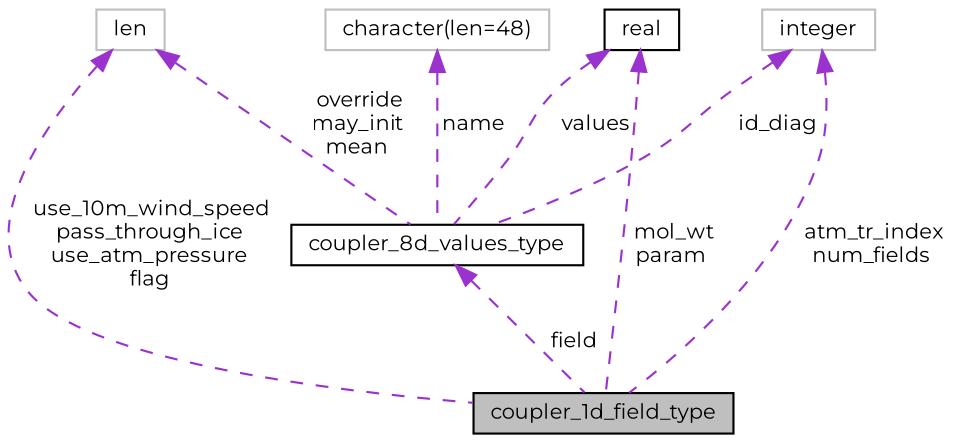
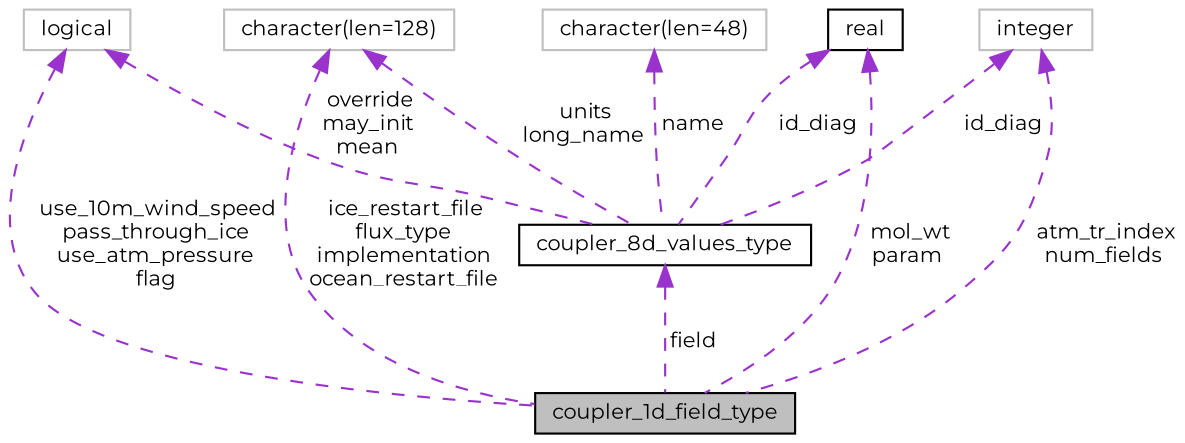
(131, 30) -> (77, 30)
none -> (339, 30)
(594, 125) -> (816, 125)
